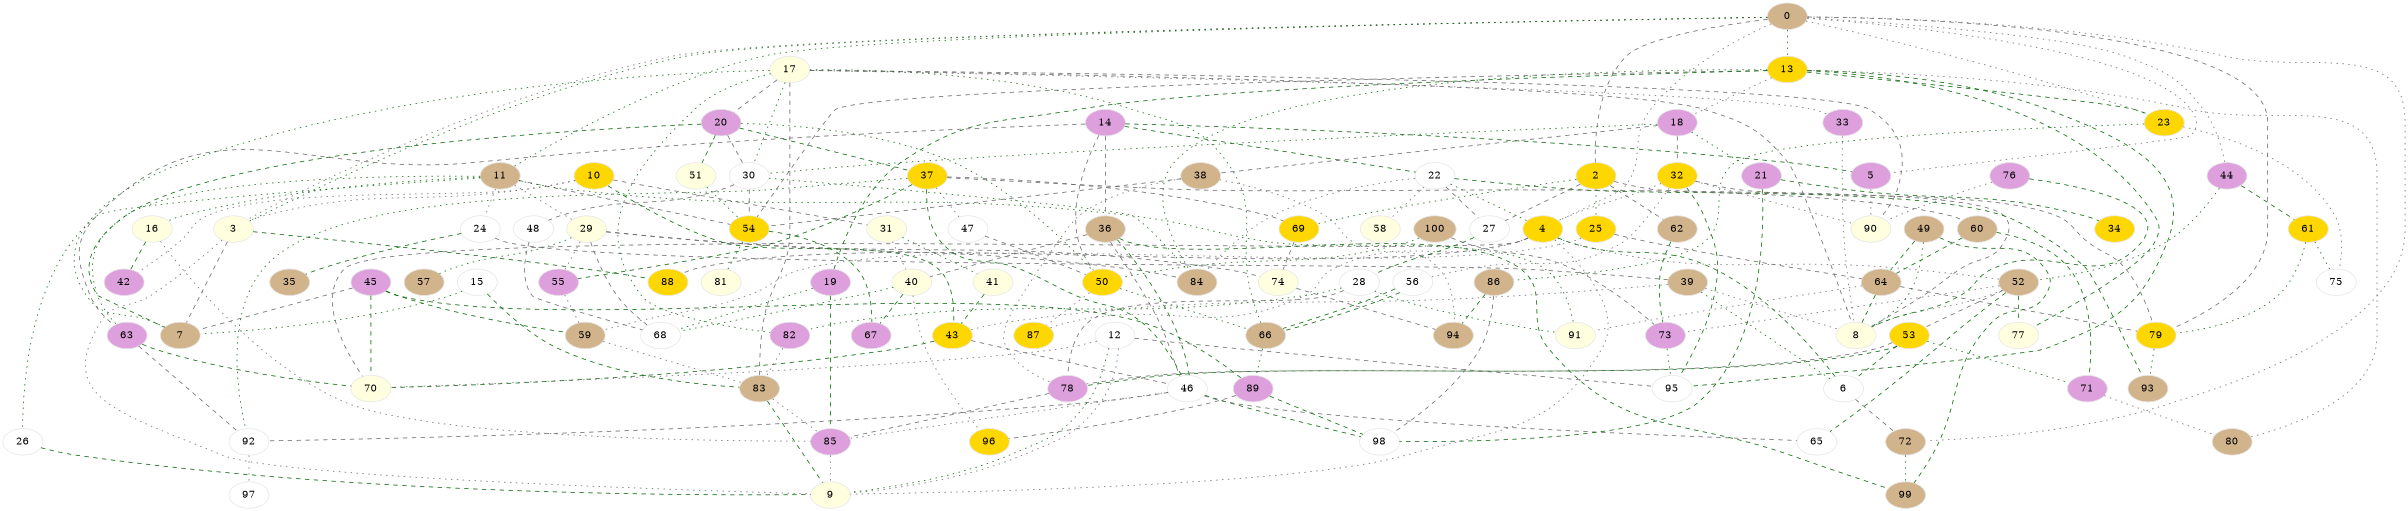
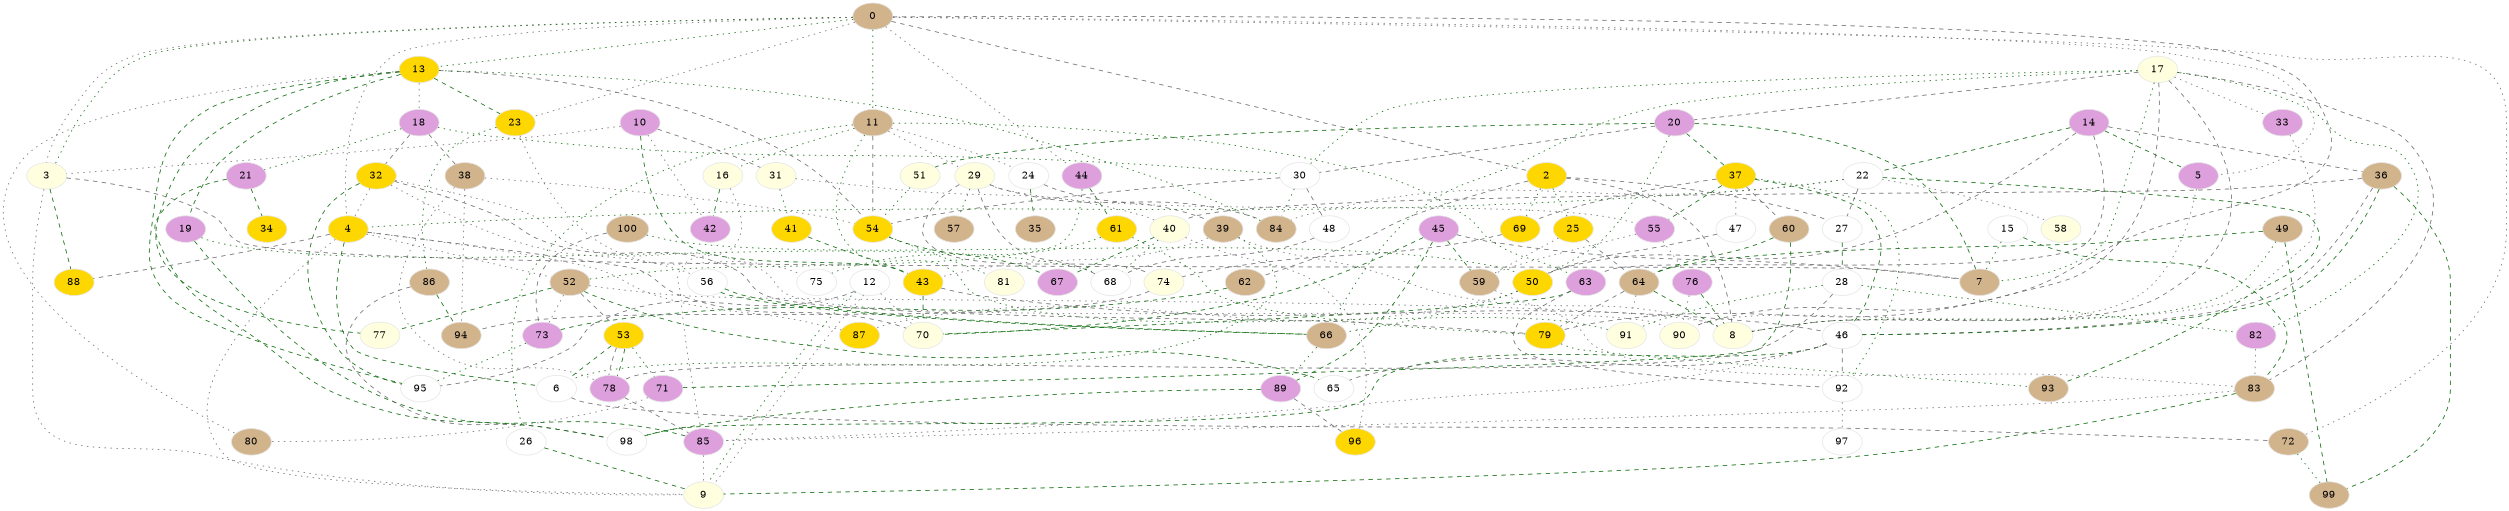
(594, 176) -> (640, 123)
(934, 207) -> (670, 195)
none -> (1670, 251)
(993, 282) -> (792, 229)
